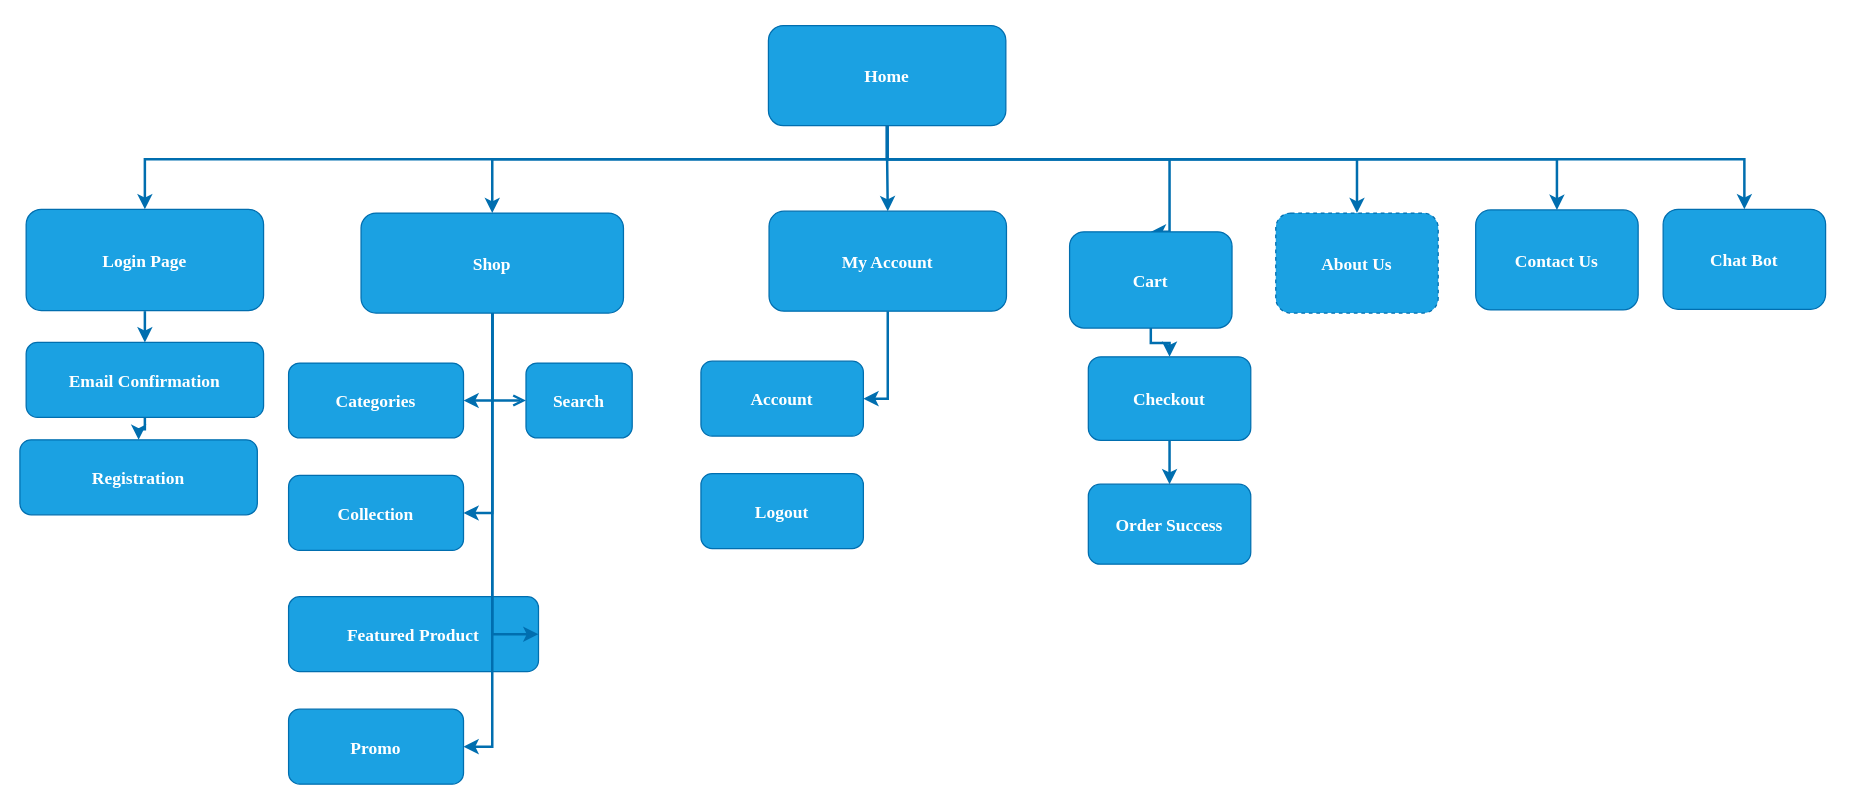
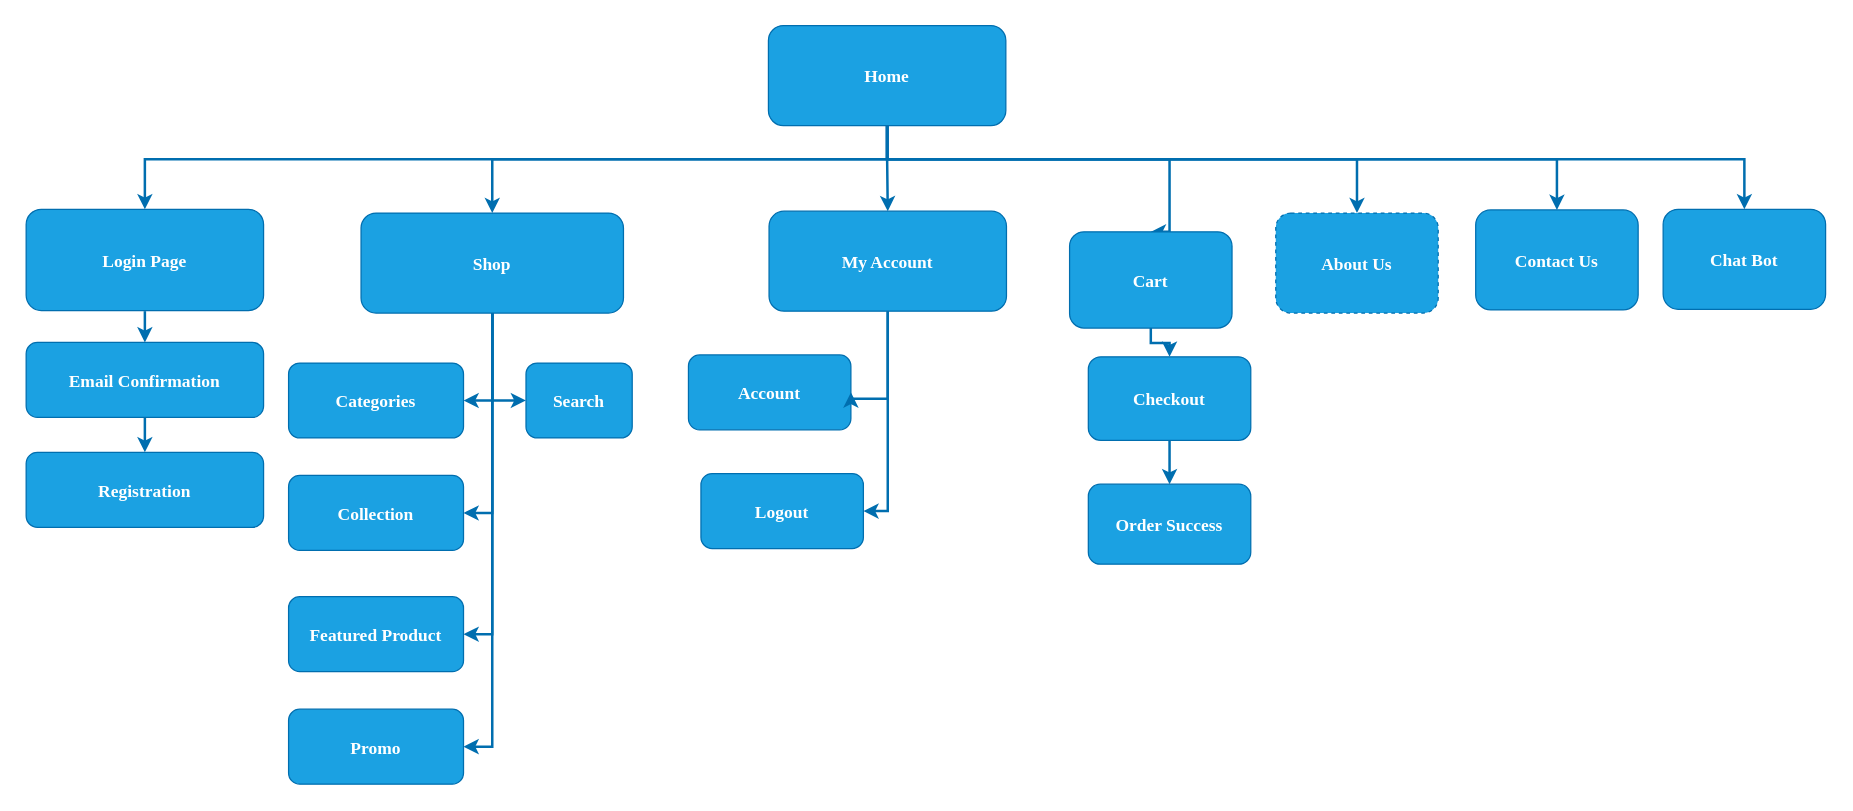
(782, 399) -> (769, 393)
(514, 401) -> (513, 401)
none -> (888, 462)
(138, 478) -> (144, 490)
(413, 634) -> (376, 634)
